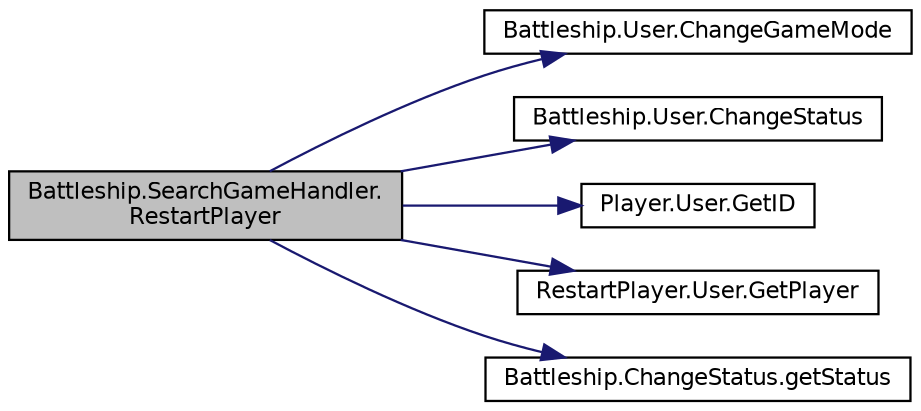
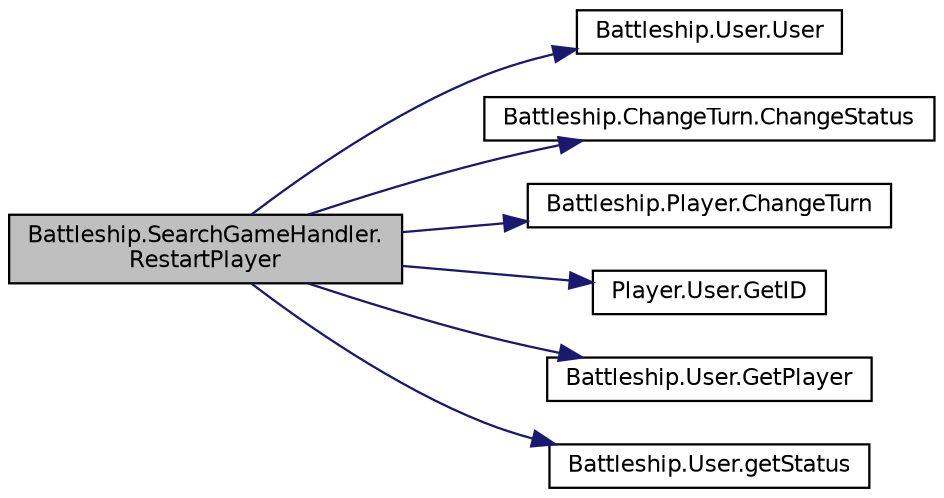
(698, 32) -> (709, 32)
(698, 119) -> (709, 119)
none -> (709, 206)
(698, 292) -> (709, 379)
(698, 379) -> (709, 466)
